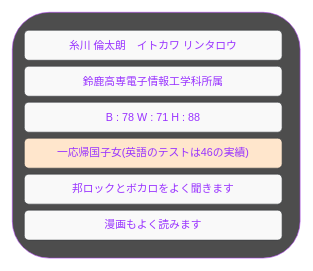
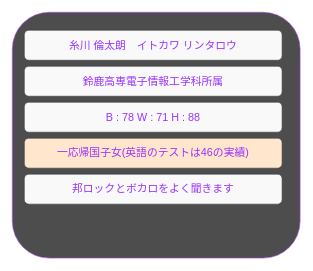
(153, 225) -> none
